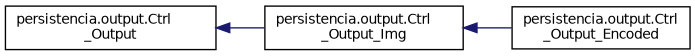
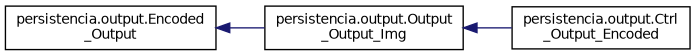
(111, 28) -> (111, 28)
(364, 28) -> (364, 28)
